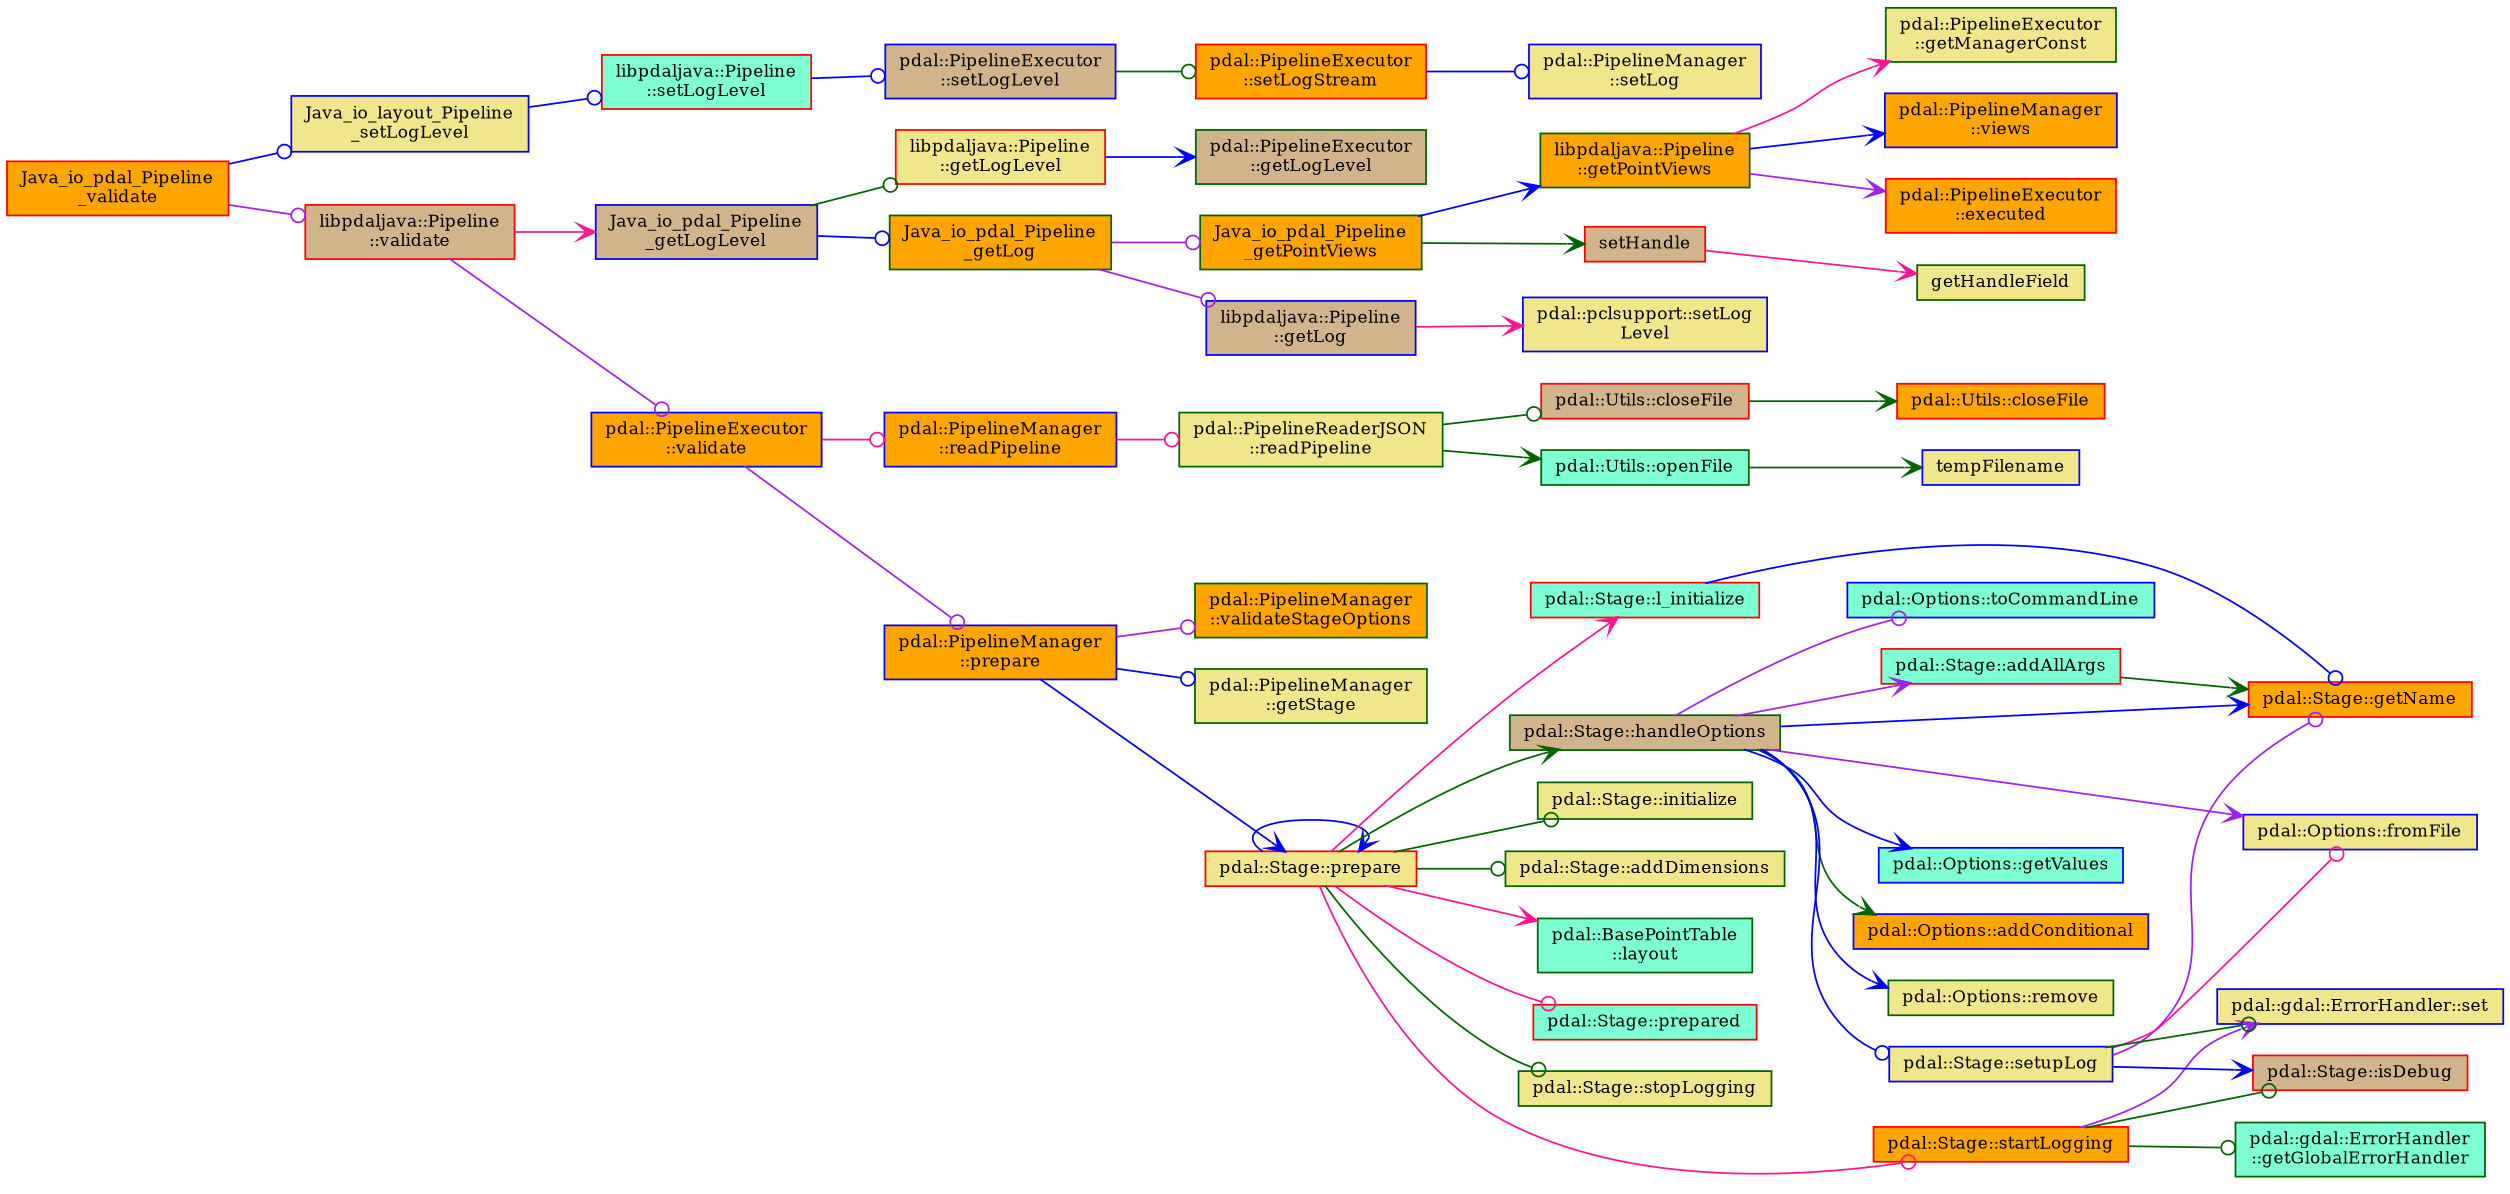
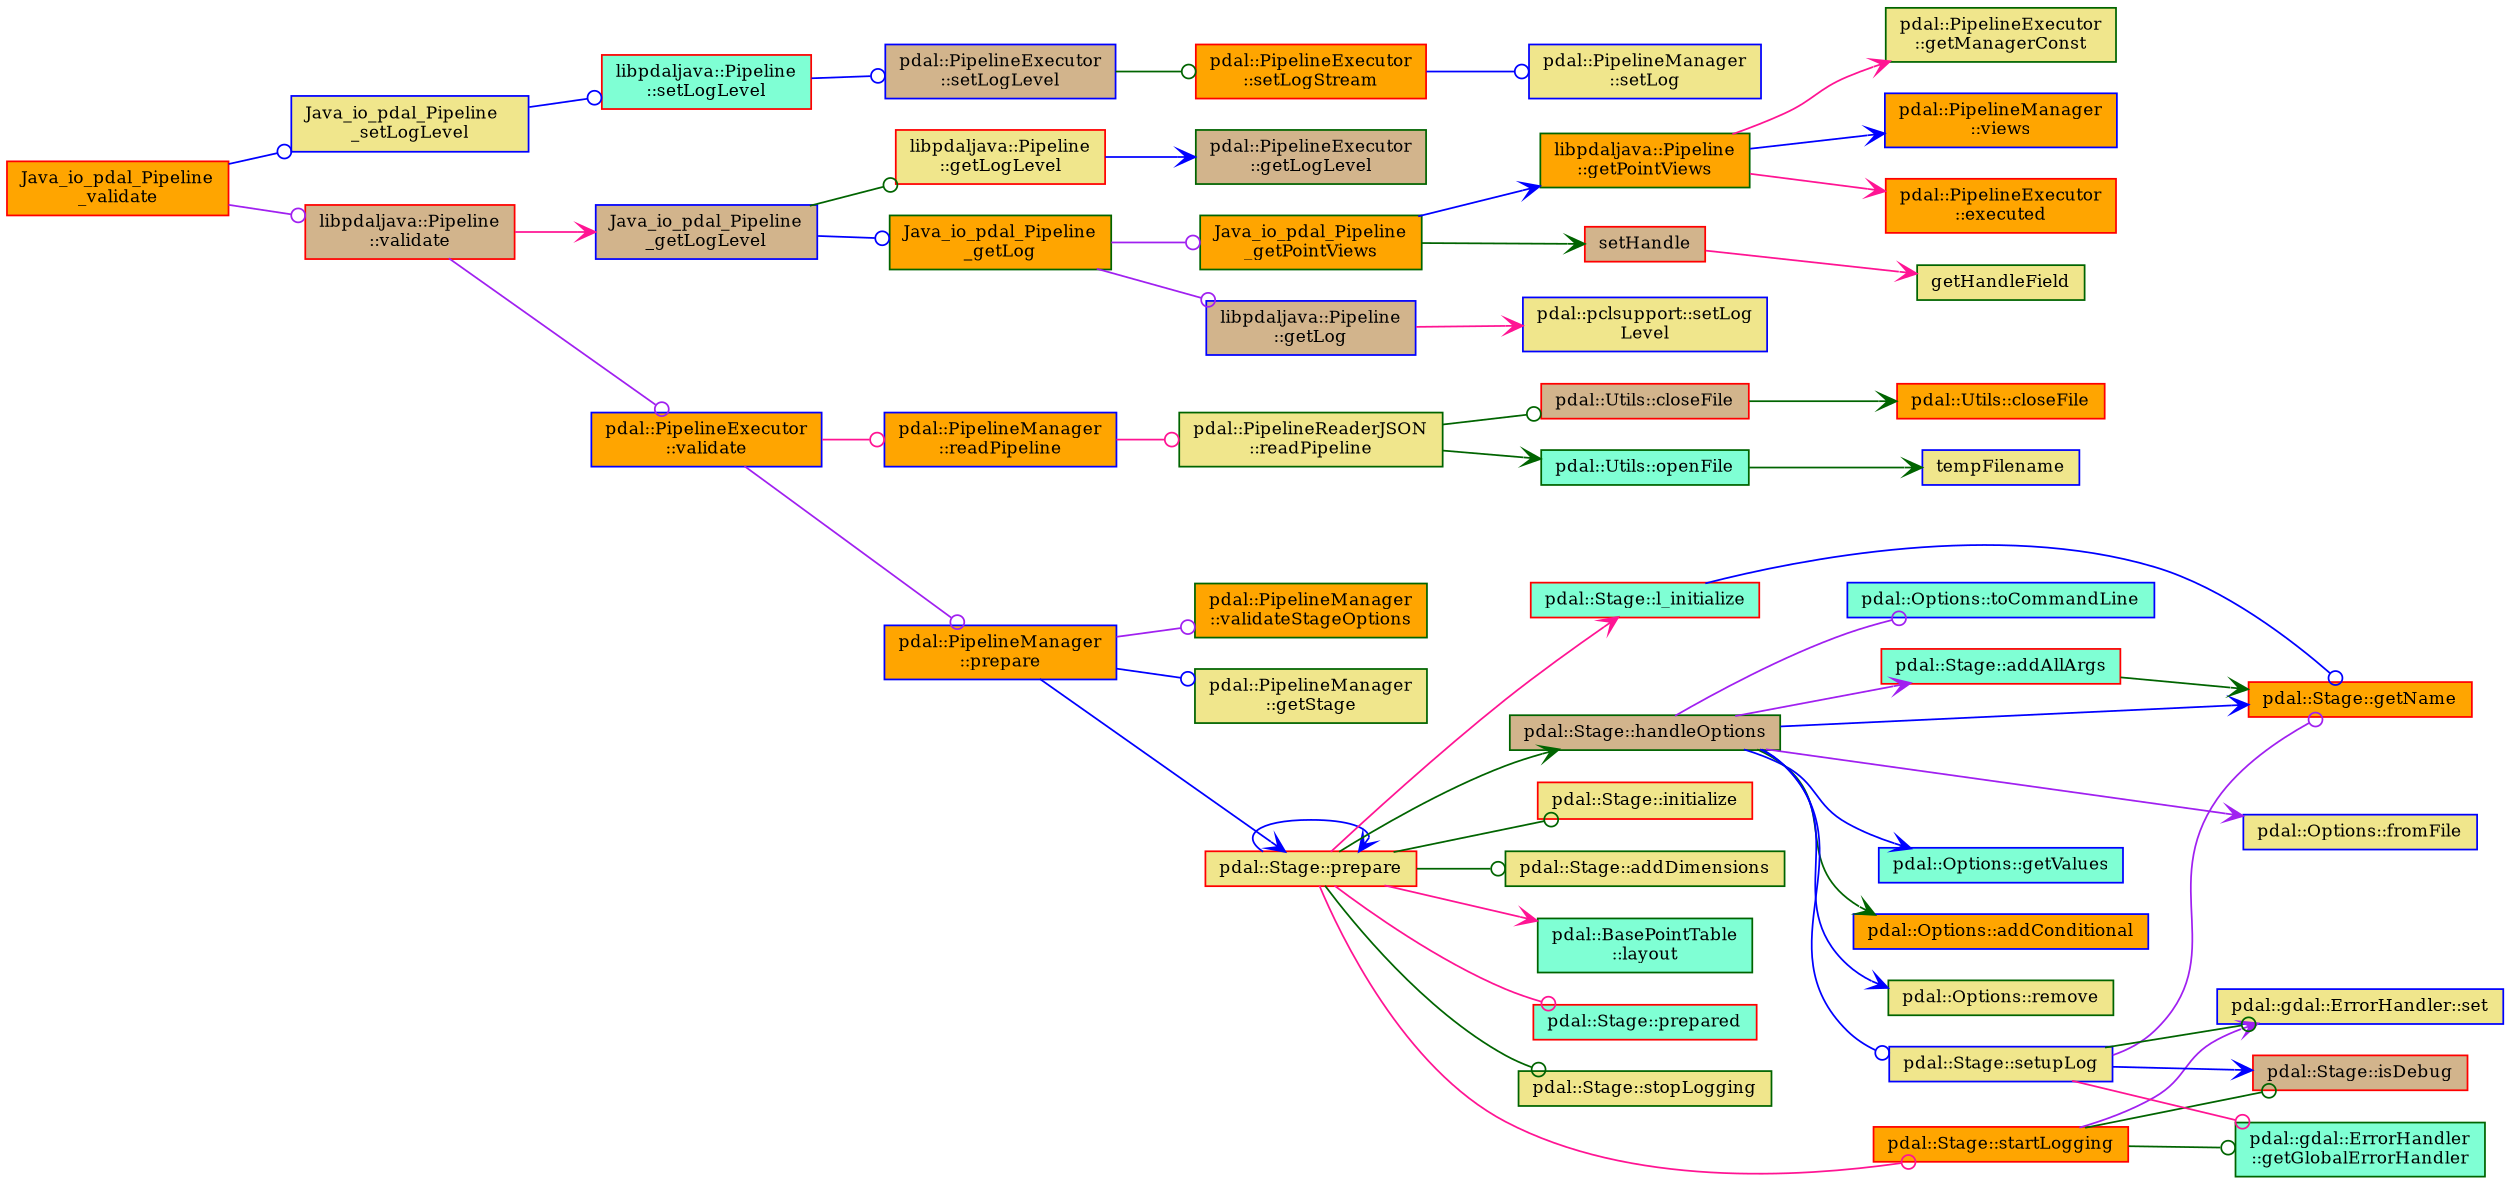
(410, 124) -> (410, 124)
(1809, 181) -> (1809, 181)
(1645, 801) -> (1645, 801)
(2228, 962) -> (2133, 1096)
